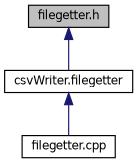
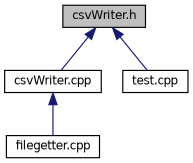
(69, 16) -> (104, 16)
(69, 81) -> (53, 81)
none -> (155, 81)
